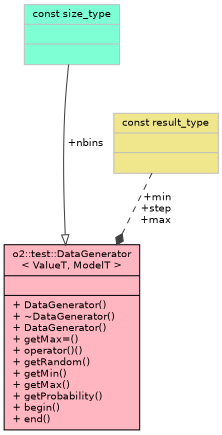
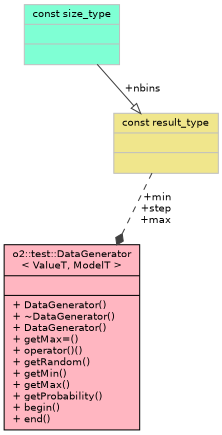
(64, 149) -> (116, 85)
